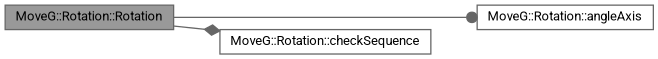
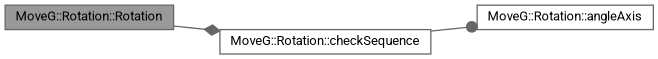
(320, 17) -> (449, 29)
